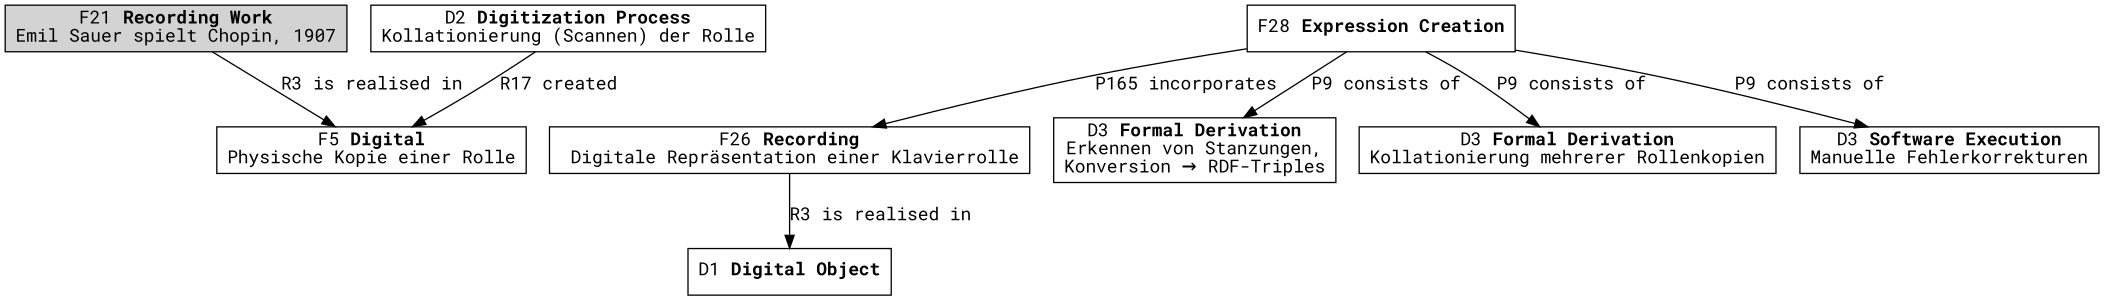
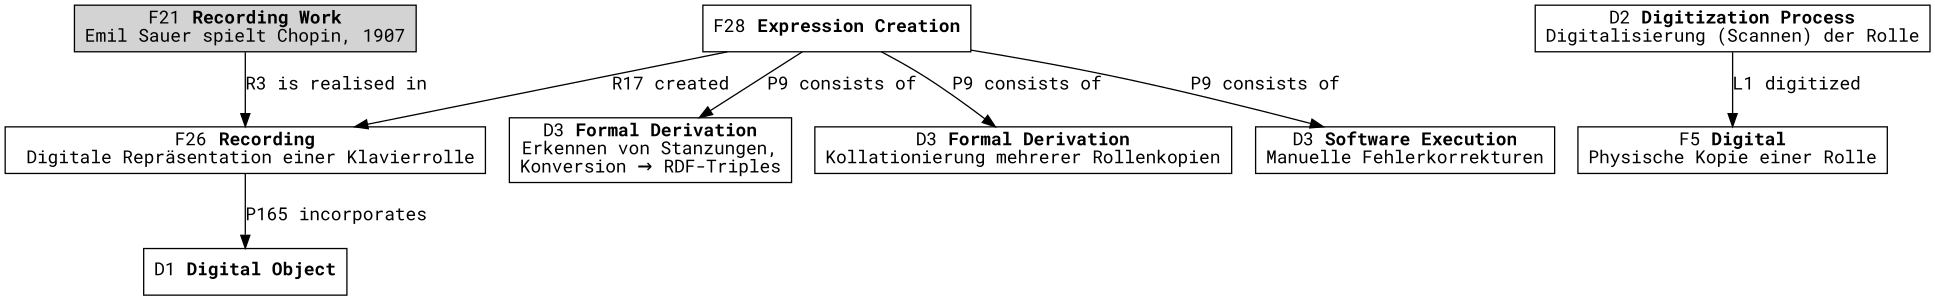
(568, 36) -> (1733, 36)
(559, 85) -> (1797, 85)
(1186, 85) -> (671, 85)
(268, 86) -> (245, 83)
(881, 216) -> (337, 216)
